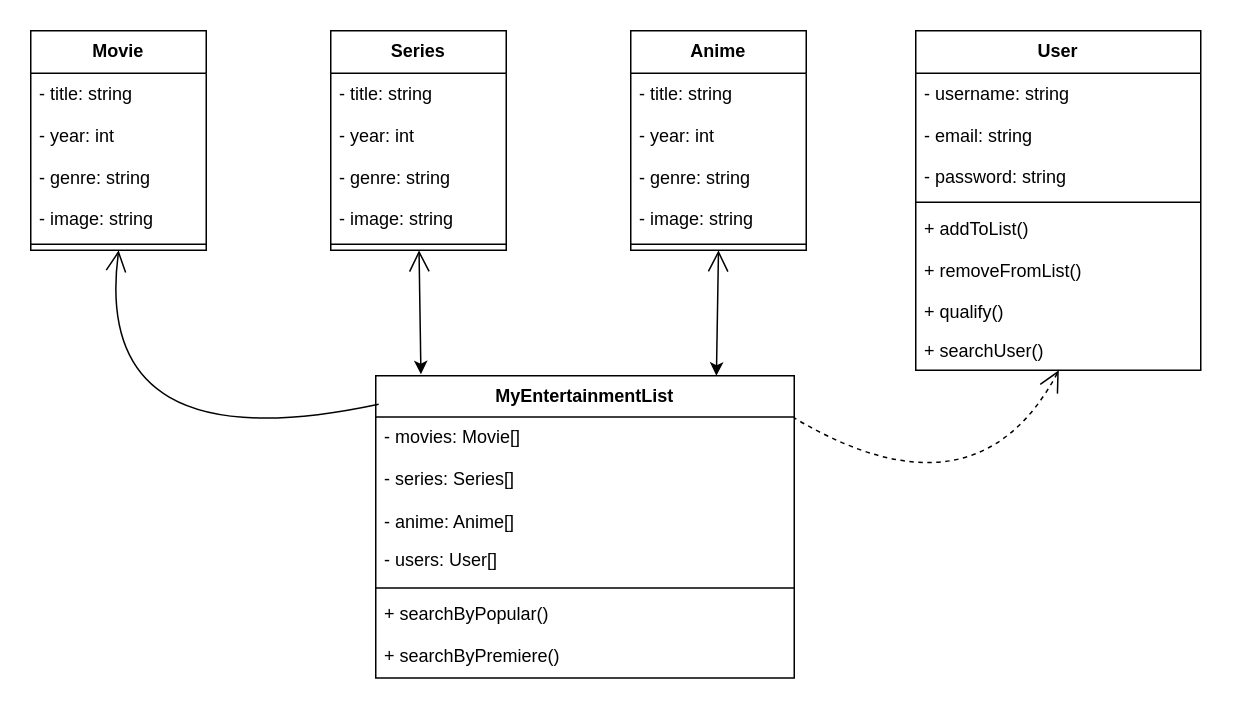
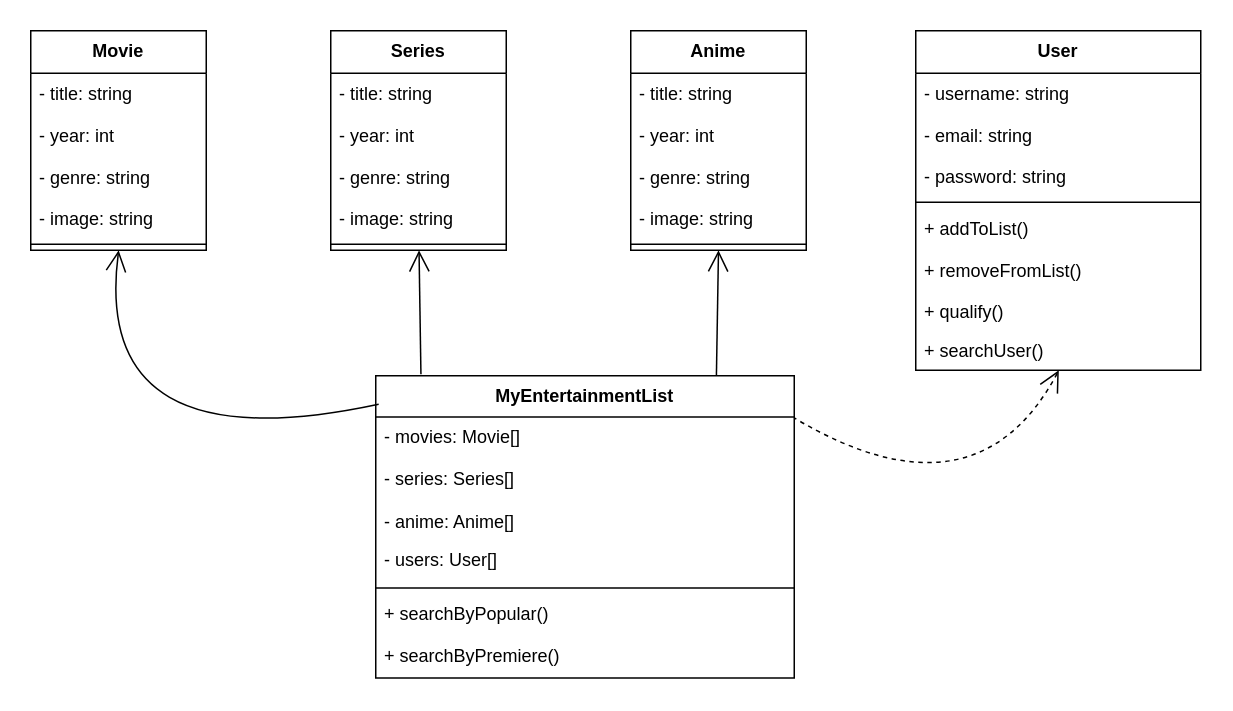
(421, 362) -> (421, 366)
(717, 364) -> (717, 368)
